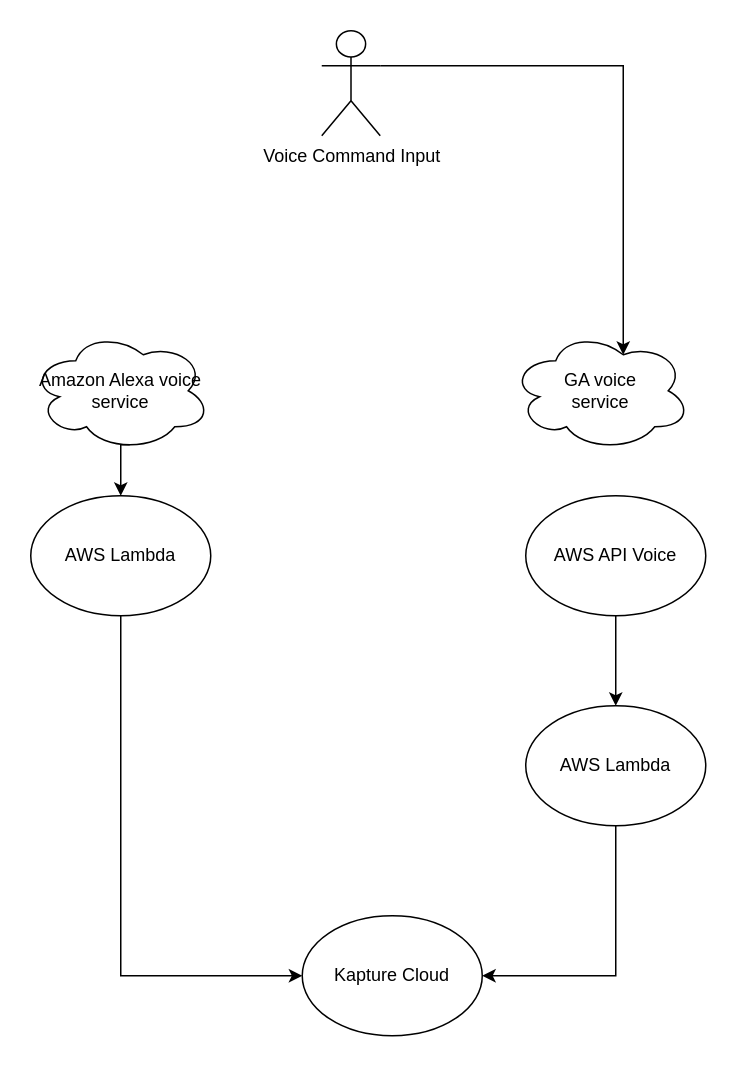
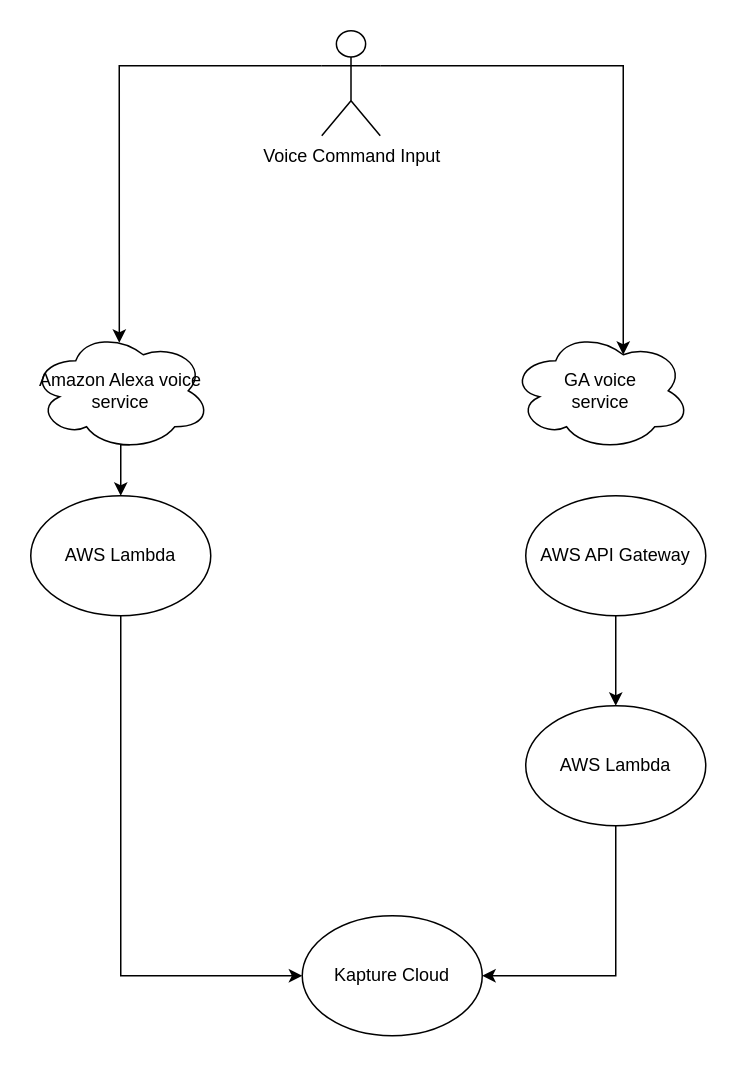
none -> (119, 99)
(616, 556) -> (616, 556)
